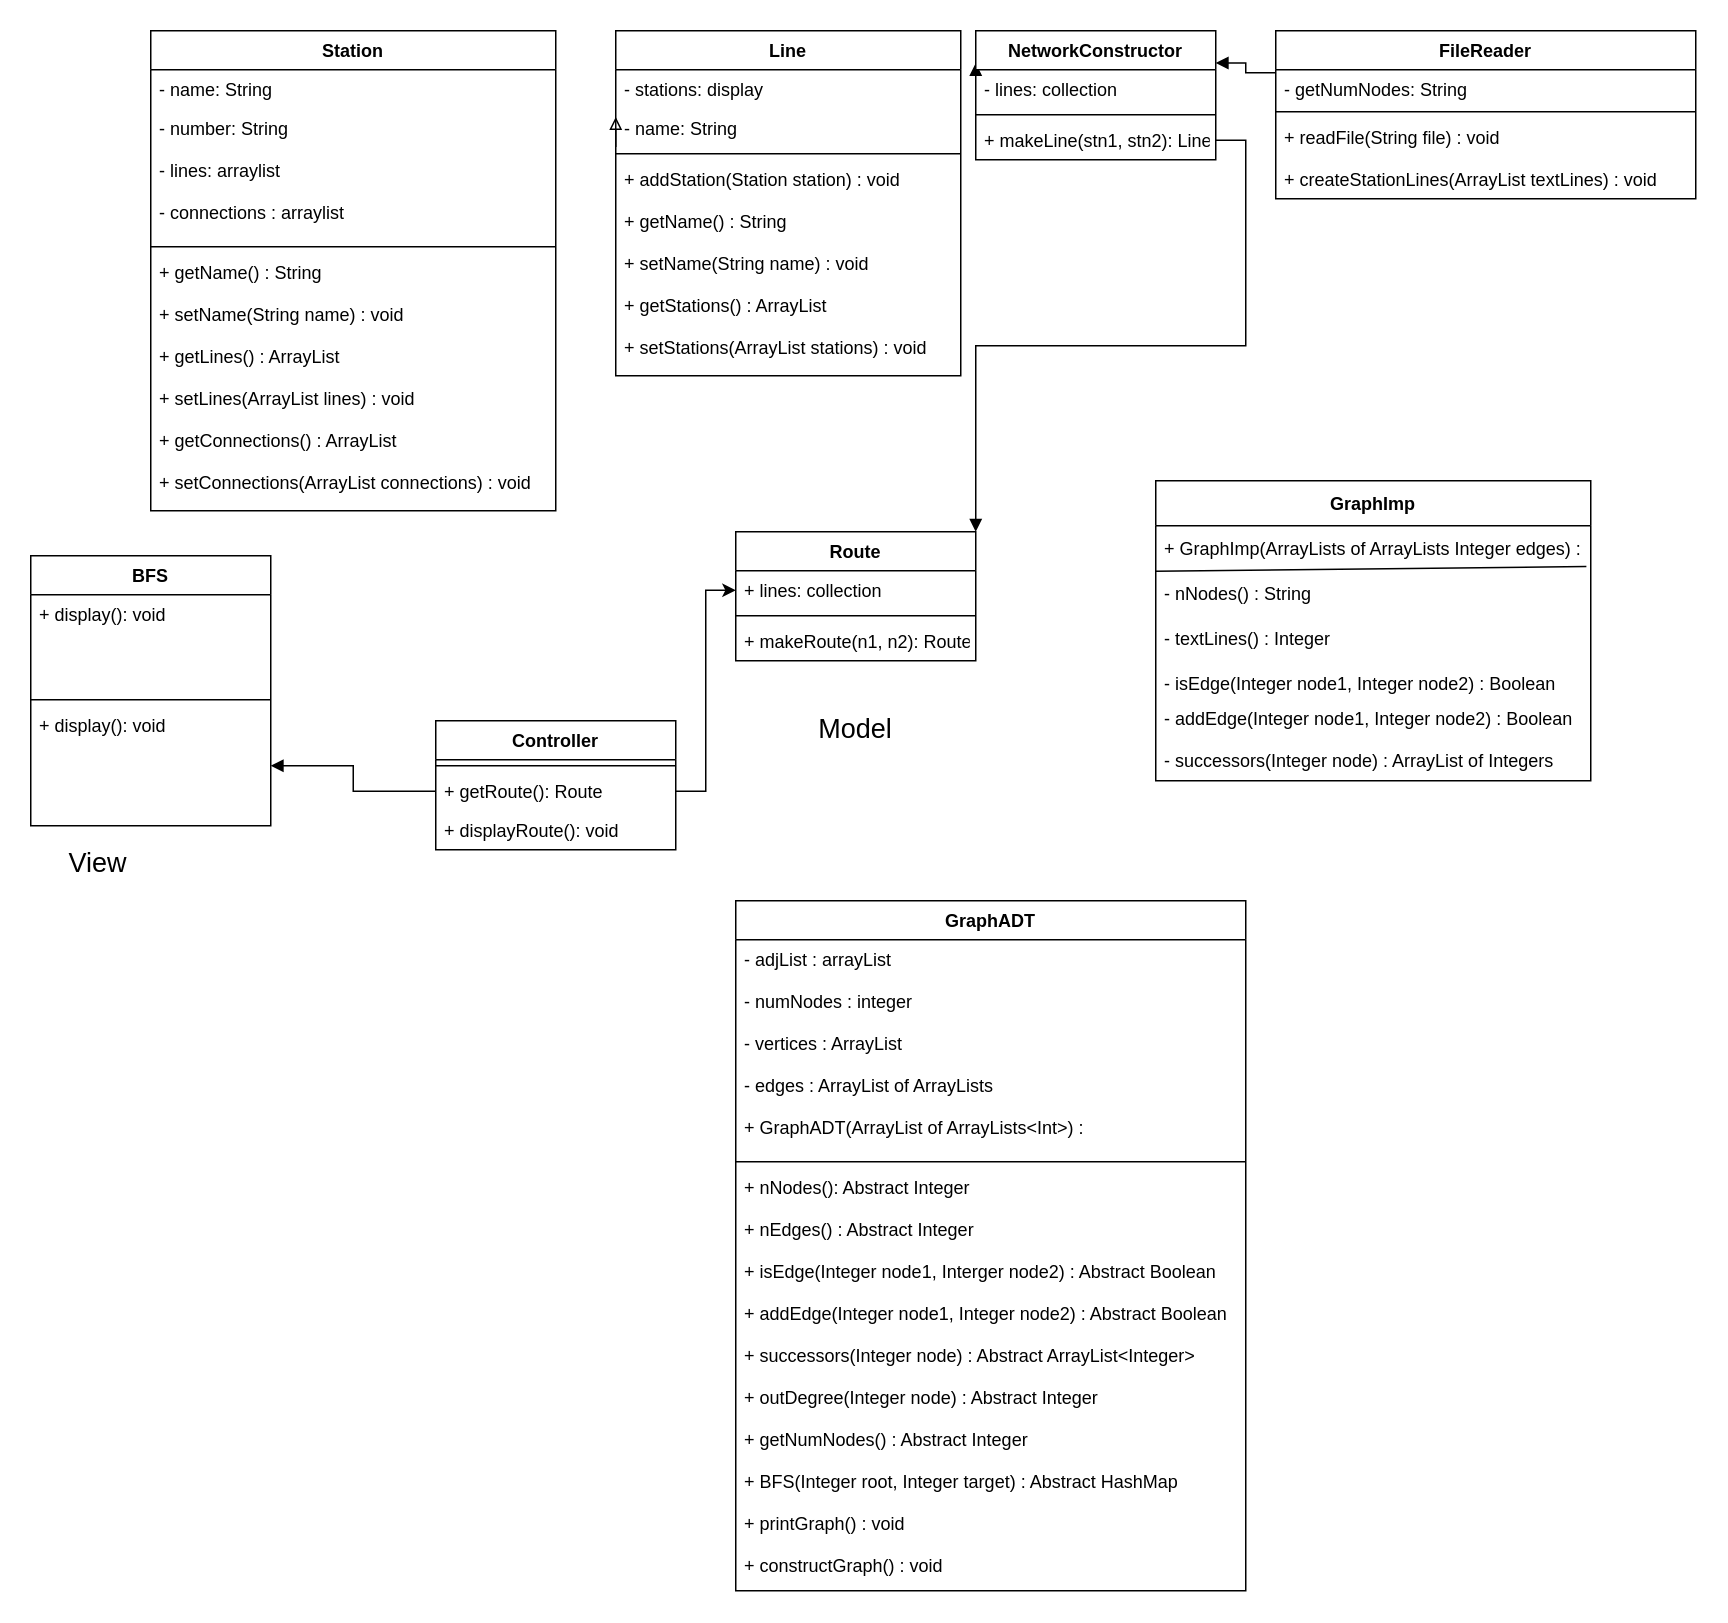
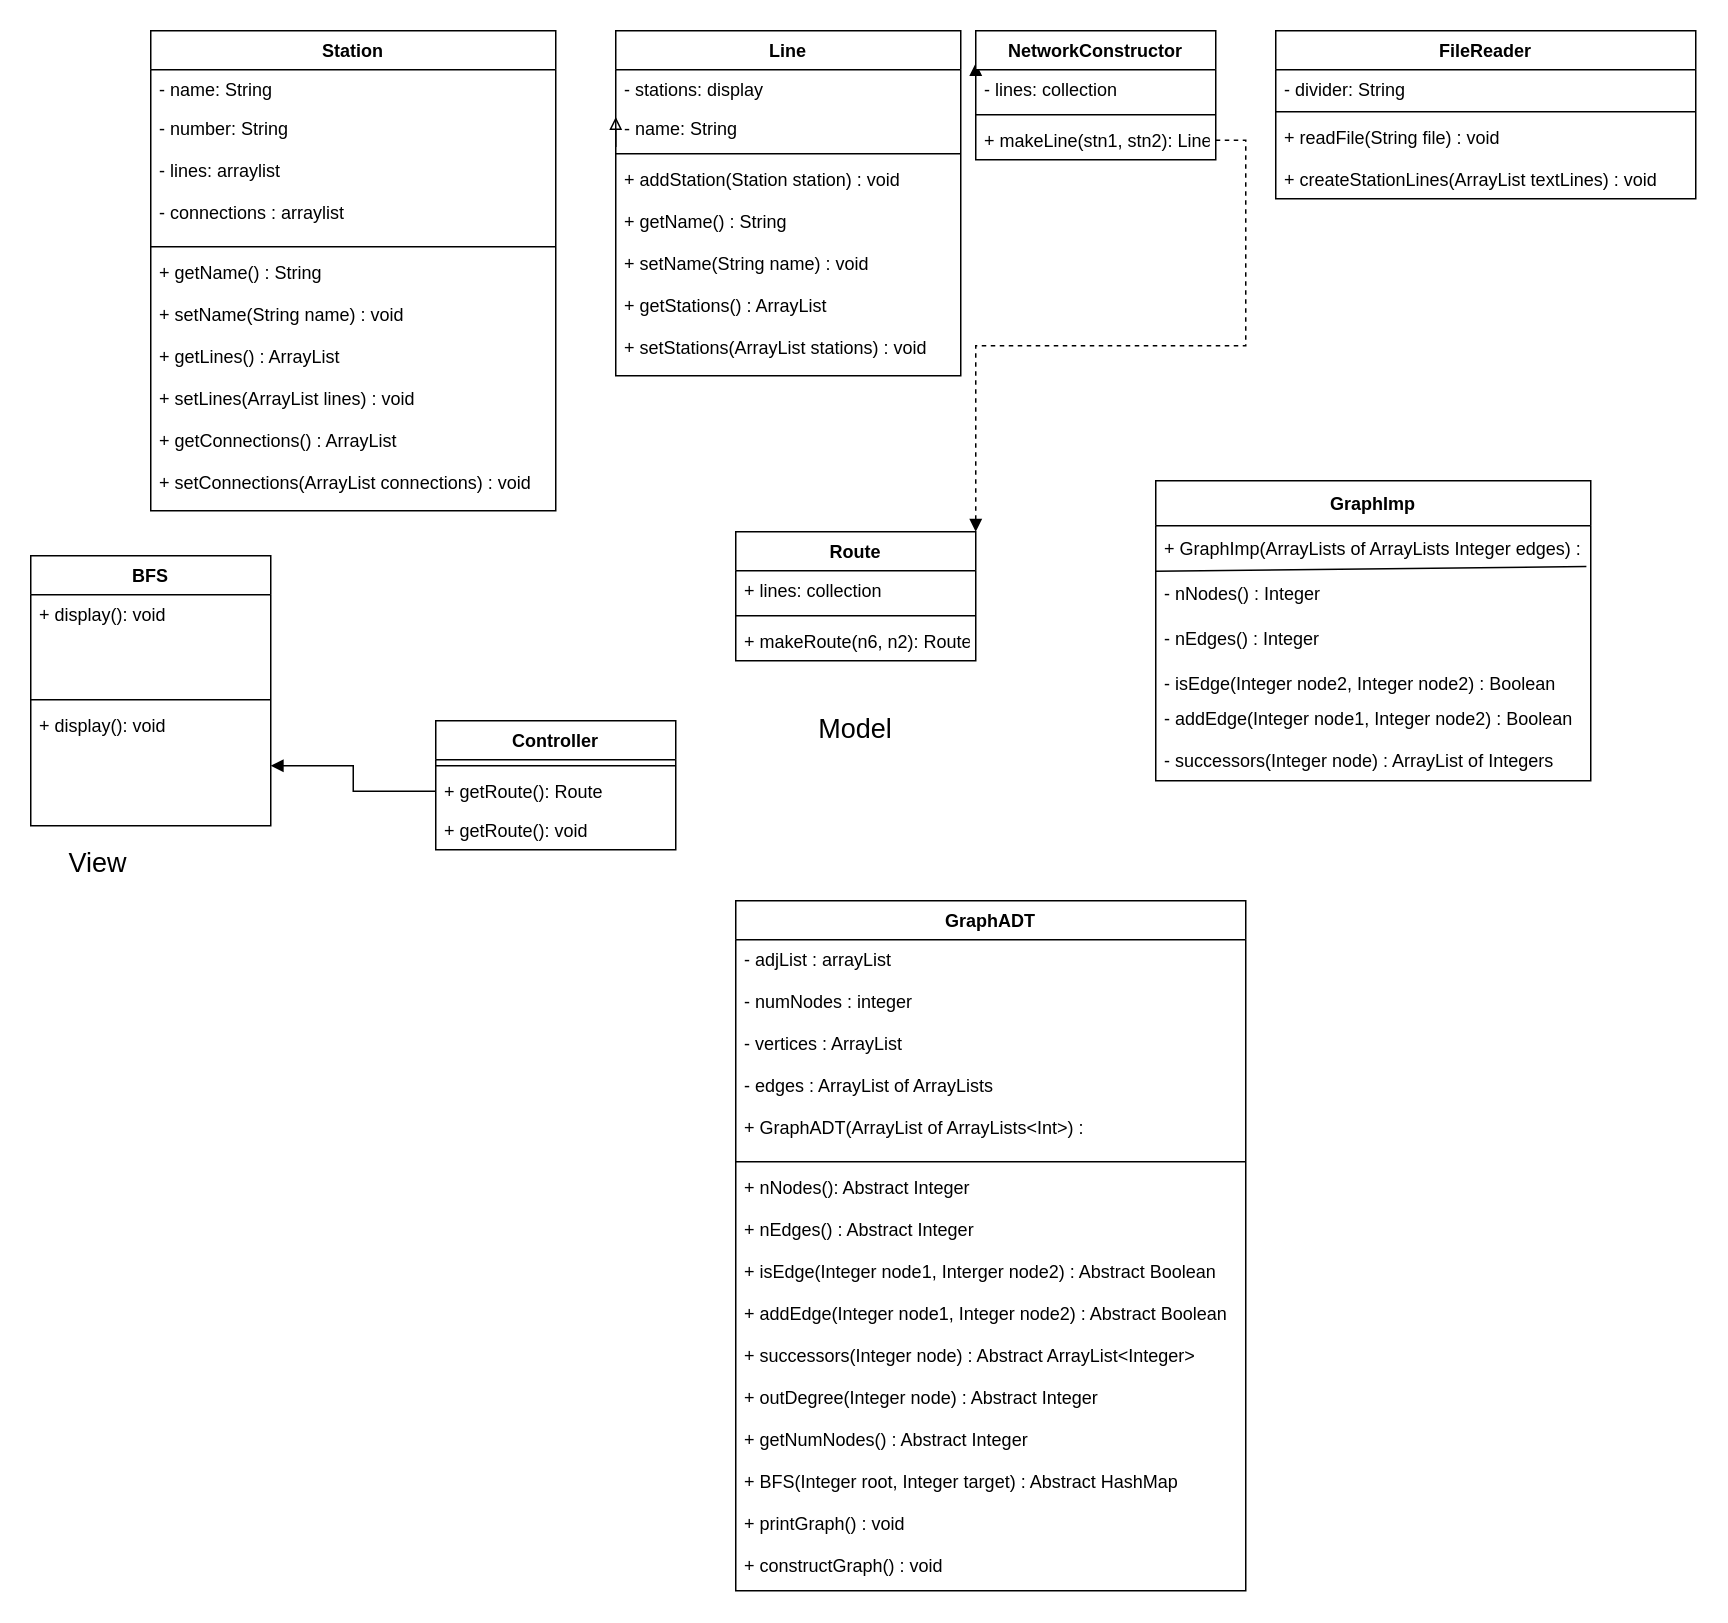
(1247, 73) -> none
(1380, 90) -> (1356, 90)
(1143, 346) -> (1143, 346)
(1248, 594) -> (1255, 594)
(1268, 639) -> (1255, 639)
(863, 642) -> (863, 642)
(706, 674) -> none
(1383, 684) -> (1383, 684)
none -> (706, 793)
(541, 831) -> (525, 831)
